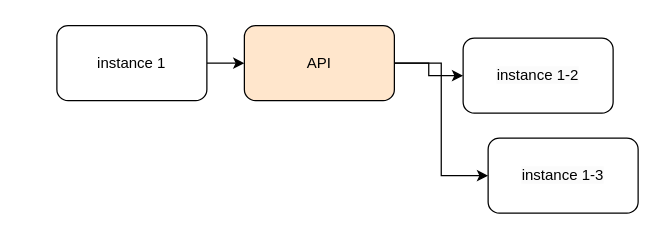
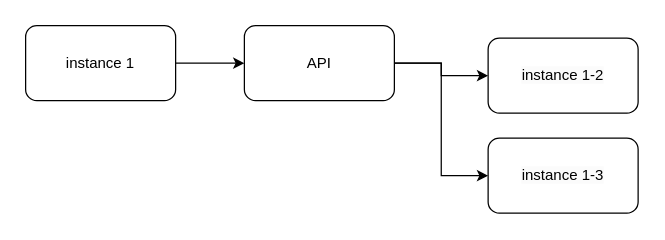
(132, 63) -> (101, 63)
(319, 63) -> (319, 63)
(538, 76) -> (563, 76)
